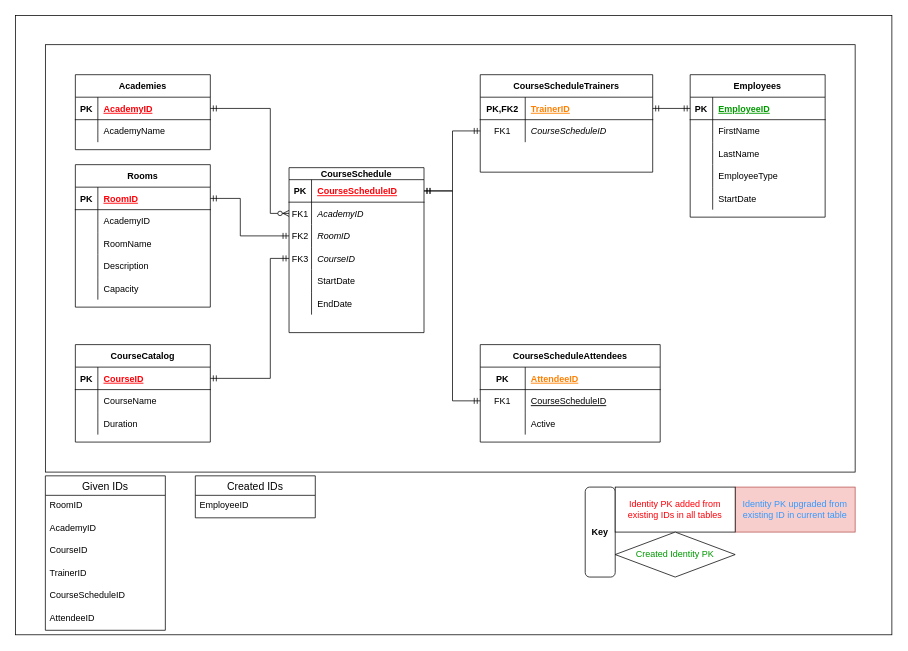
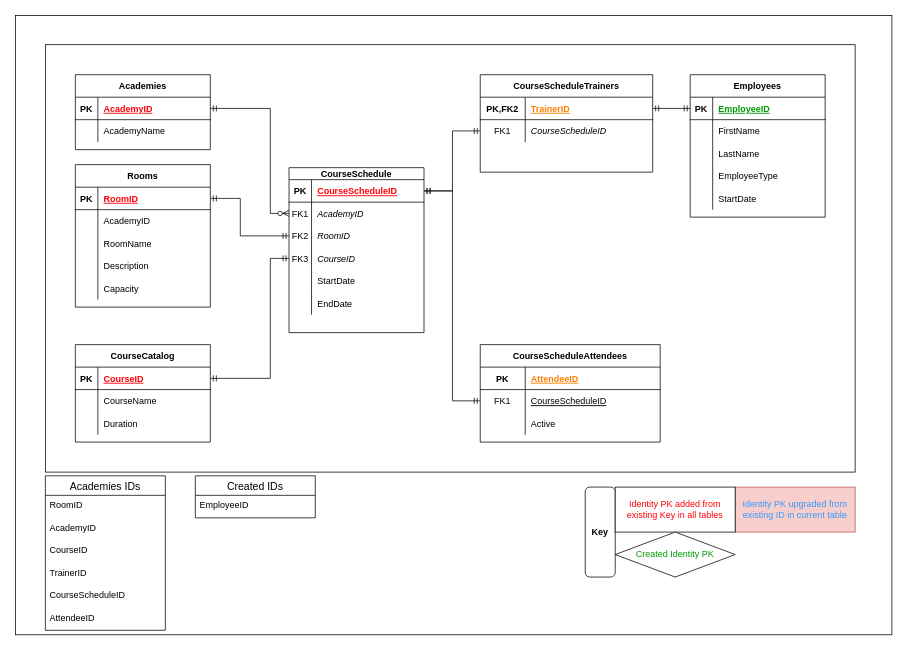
(105, 486) -> (105, 486)
(675, 510) -> (675, 510)
